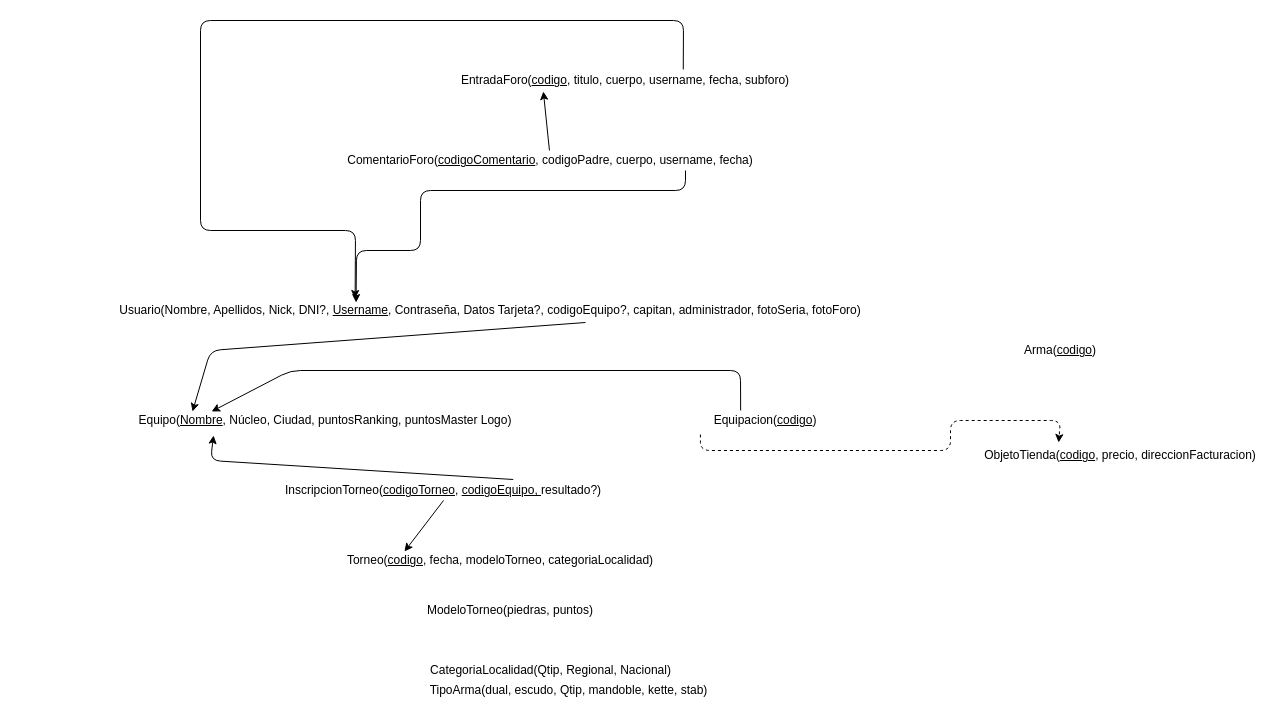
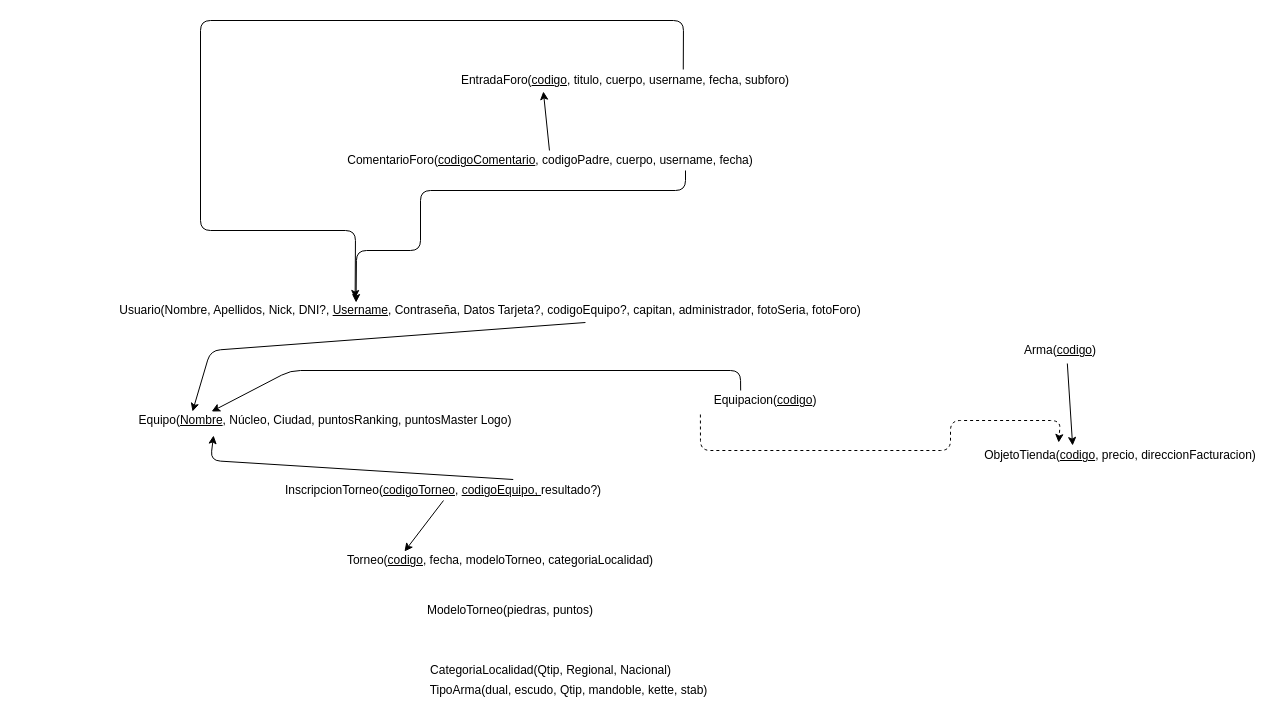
none -> (1070, 401)
(766, 421) -> (766, 401)
